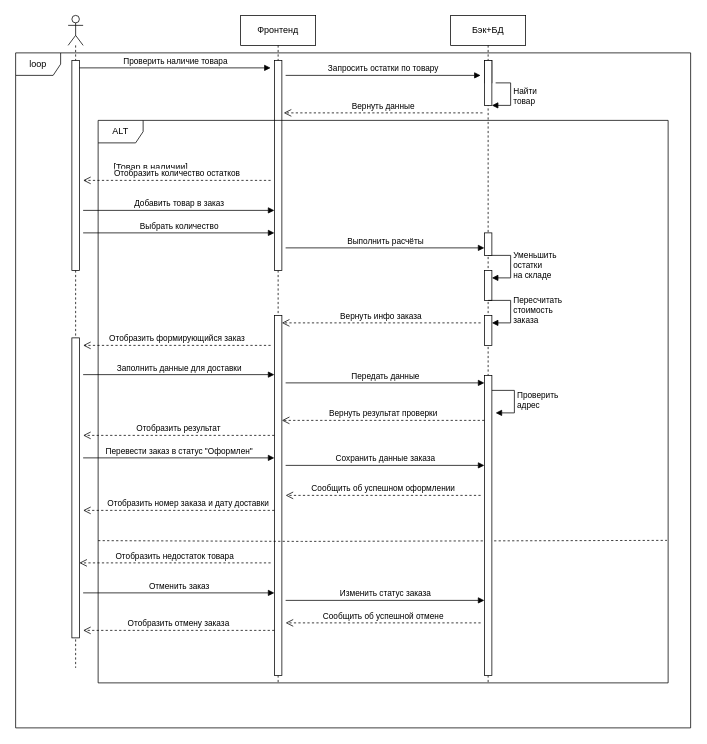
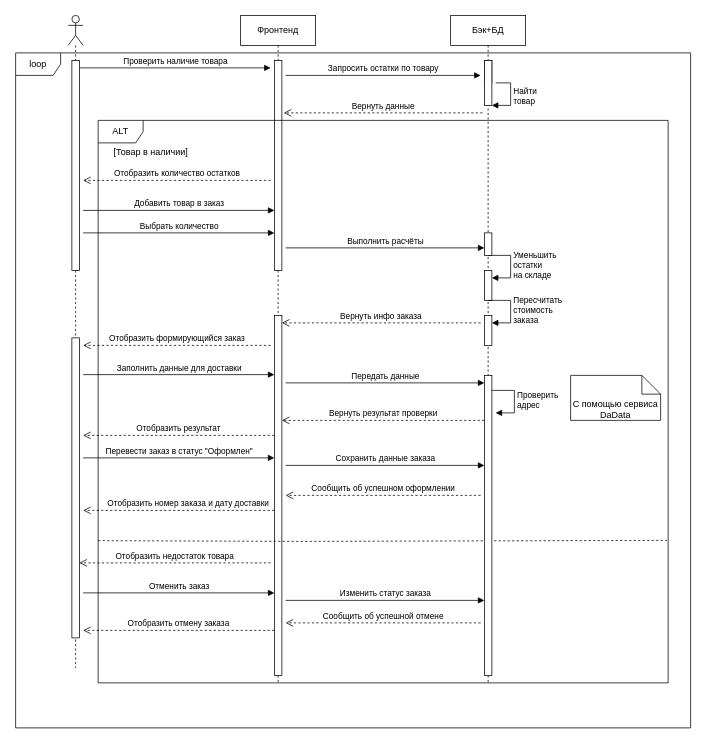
(150, 168) -> (150, 153)
none -> (615, 398)
